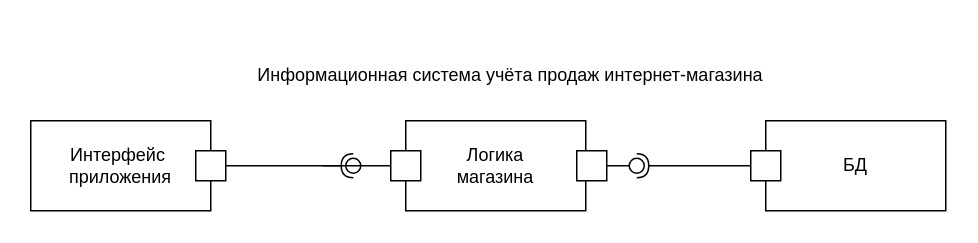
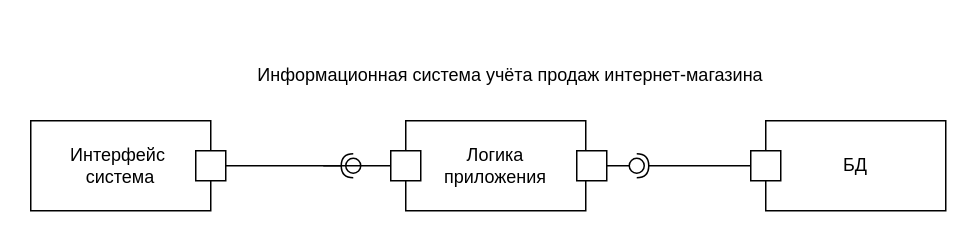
(121, 166) -> (121, 166)
(496, 166) -> (496, 166)
